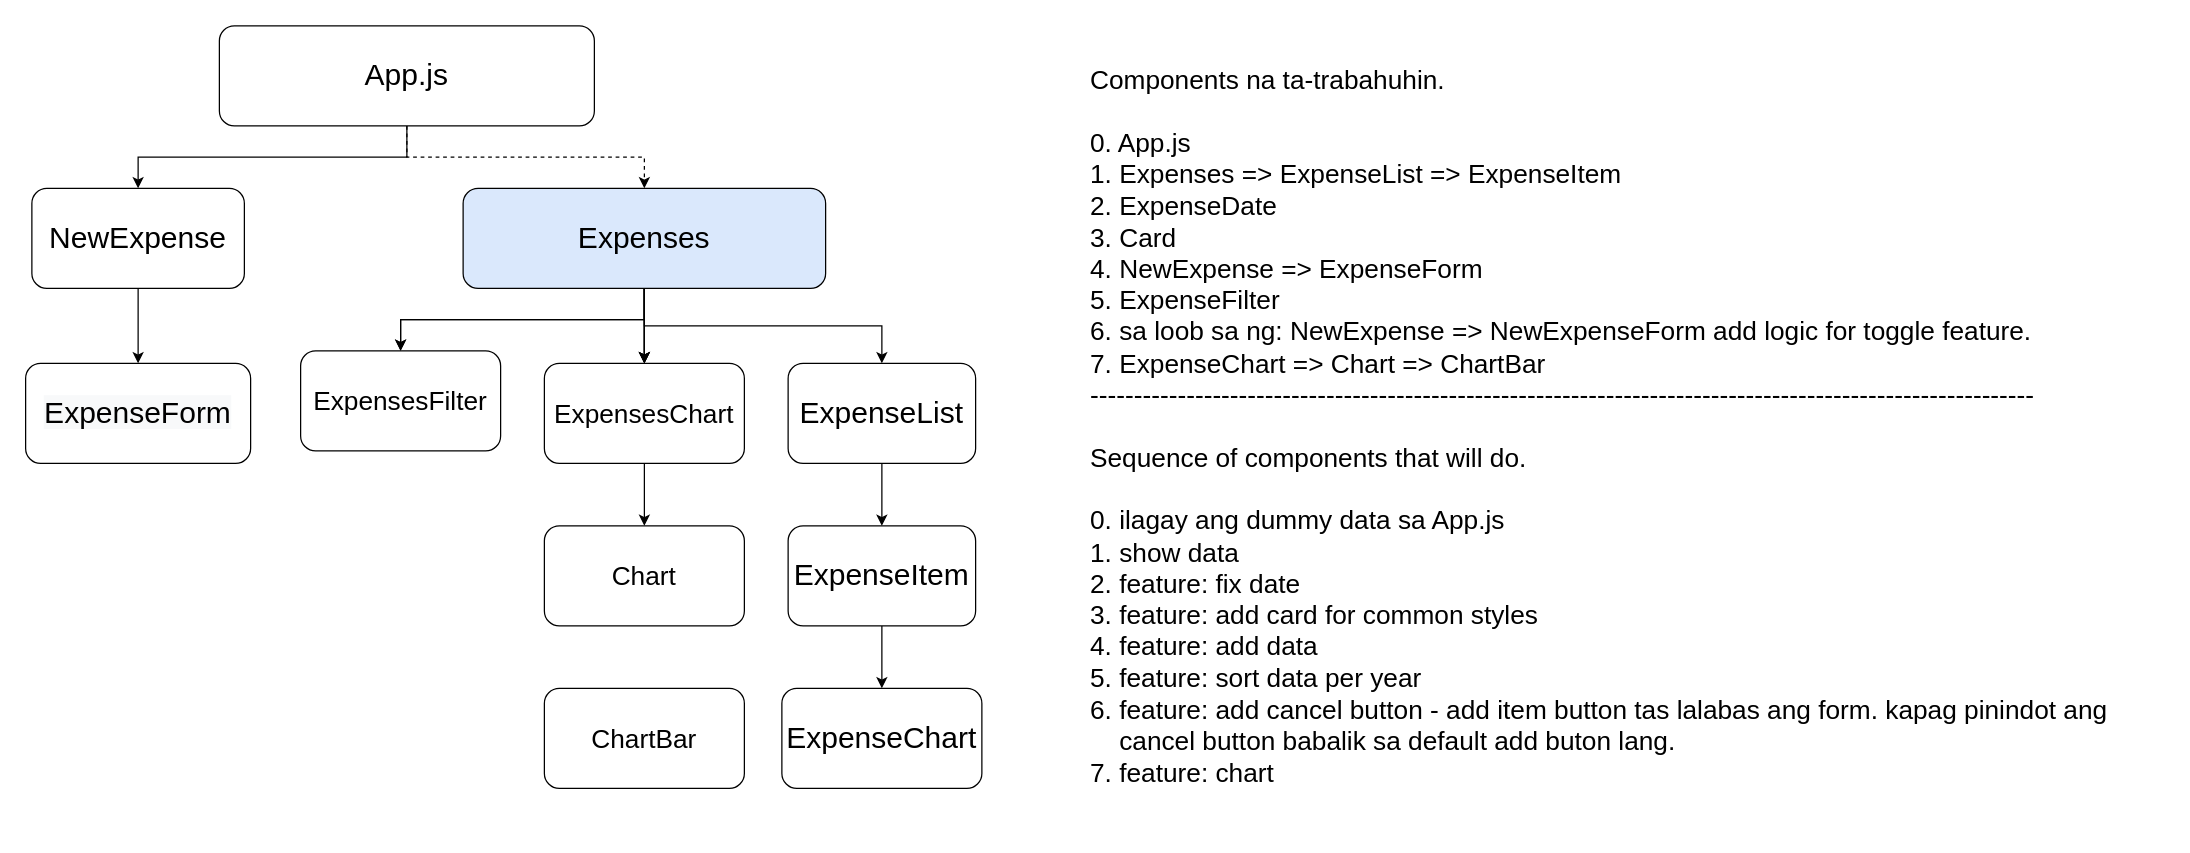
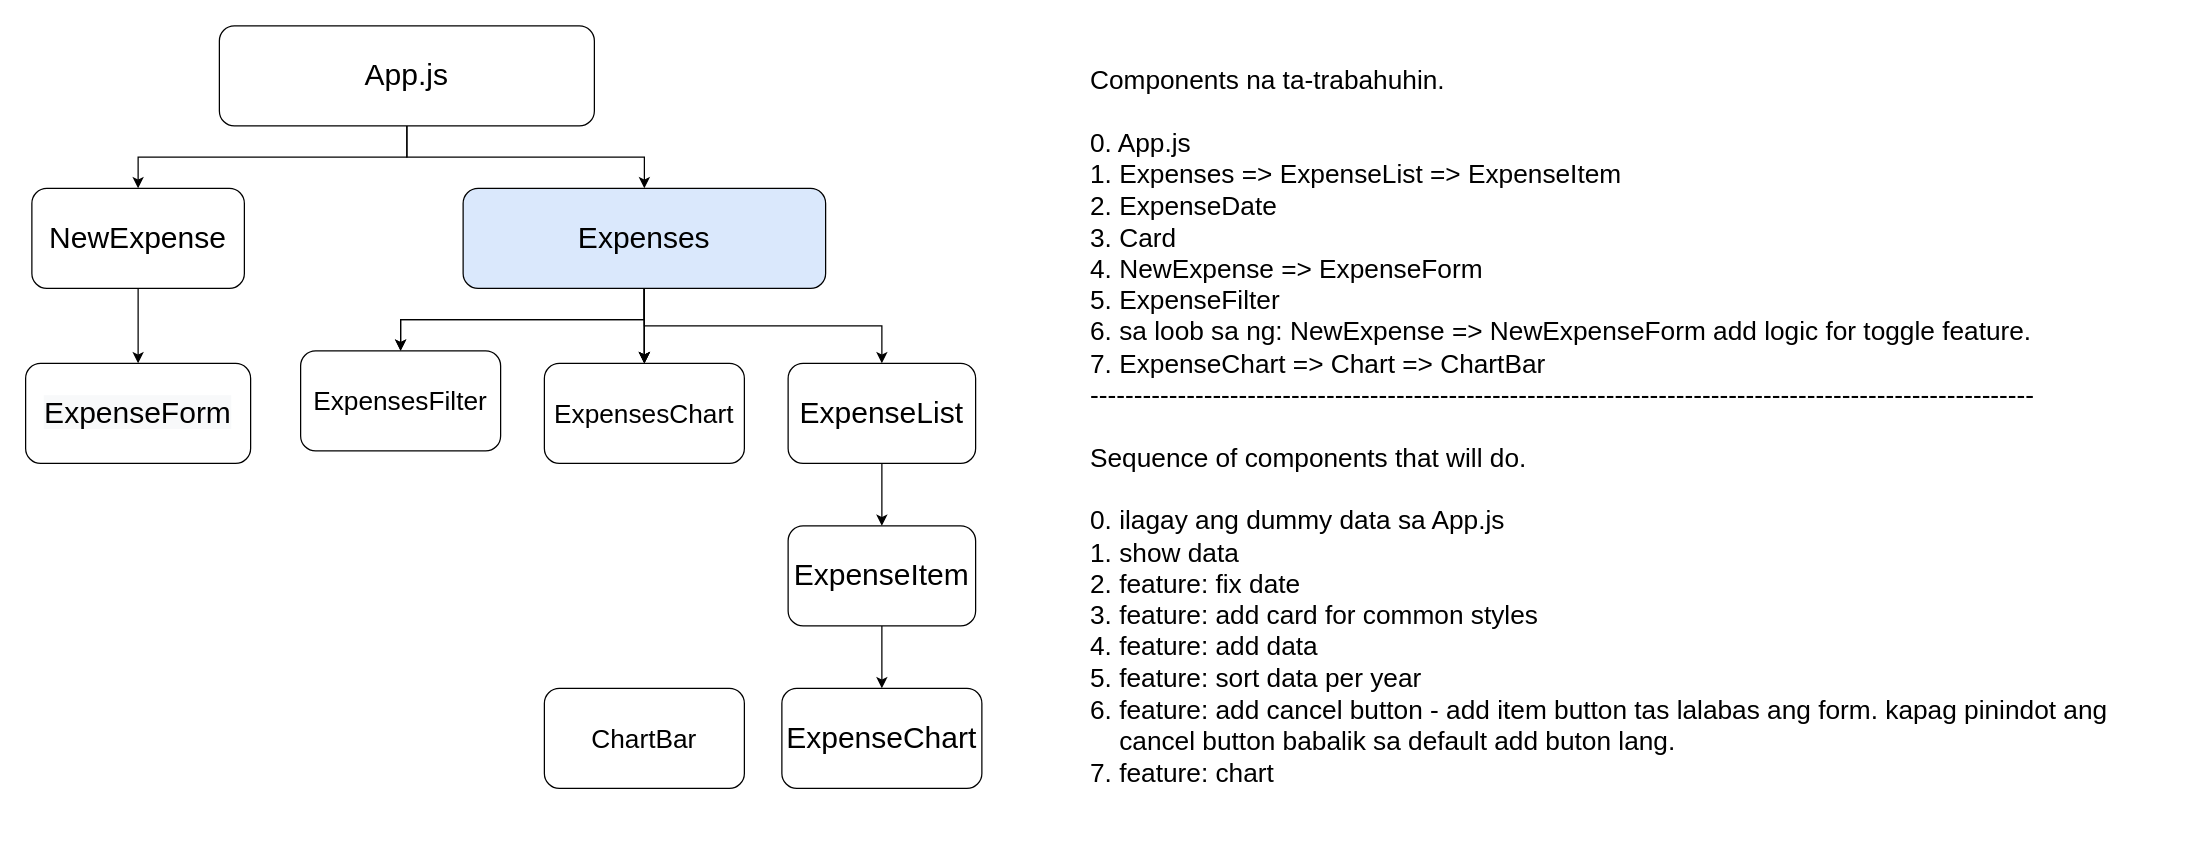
(537, 157) -> (537, 157)
(644, 490) -> none
(644, 576) -> none
